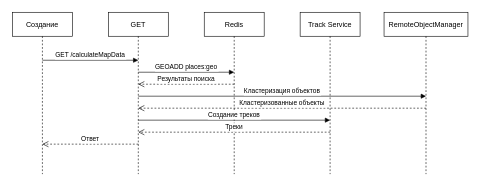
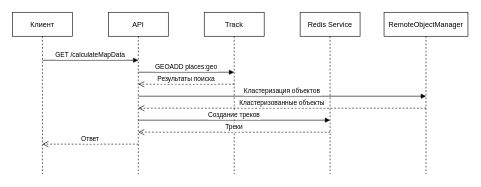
(42, 25) -> (42, 25)
(138, 25) -> (138, 25)
(234, 25) -> (234, 25)
(330, 25) -> (330, 25)
